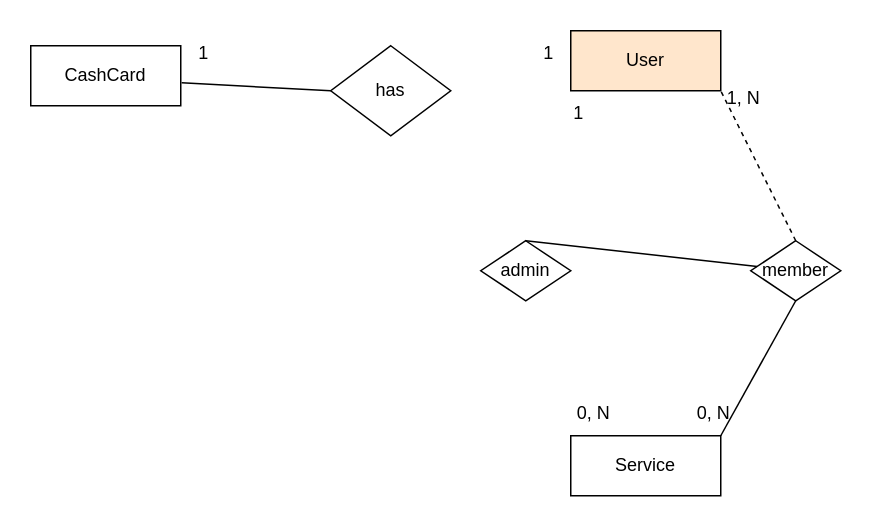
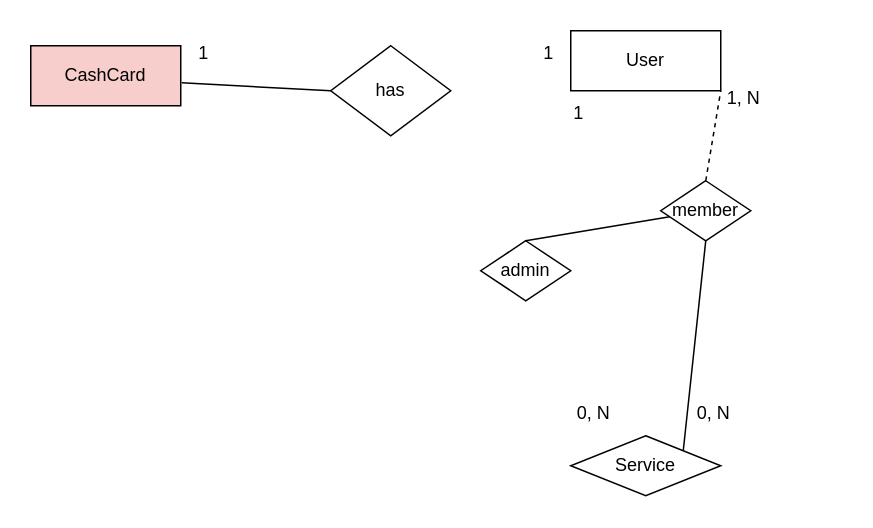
(646, 61) -> (646, 61)
(106, 76) -> (106, 76)
(796, 271) -> (706, 211)
(646, 466) -> (646, 466)
